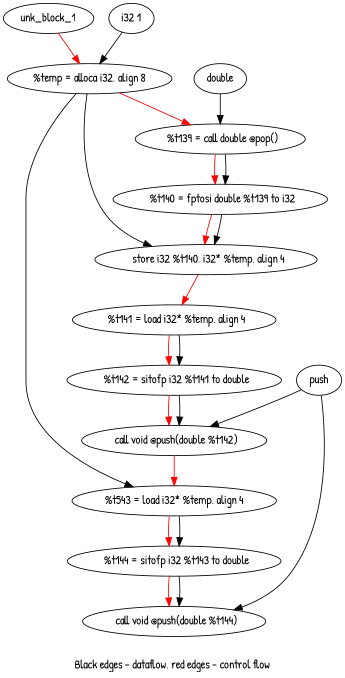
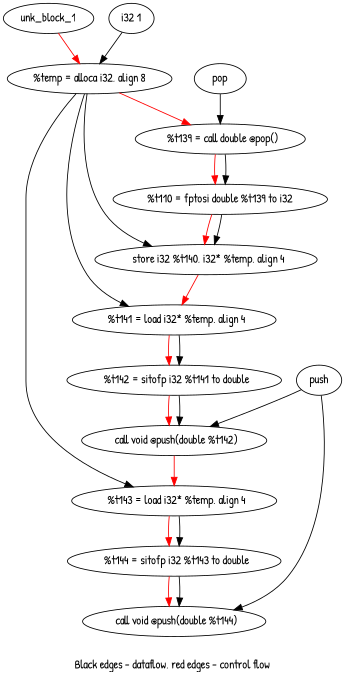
(220, 79) -> (220, 79)
(220, 199) -> (220, 199)
none -> (67, 207)
(174, 501) -> (174, 501)
